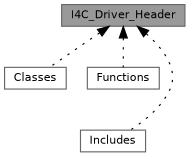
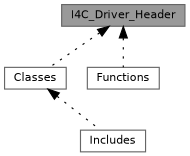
(171, 86) -> (79, 113)
